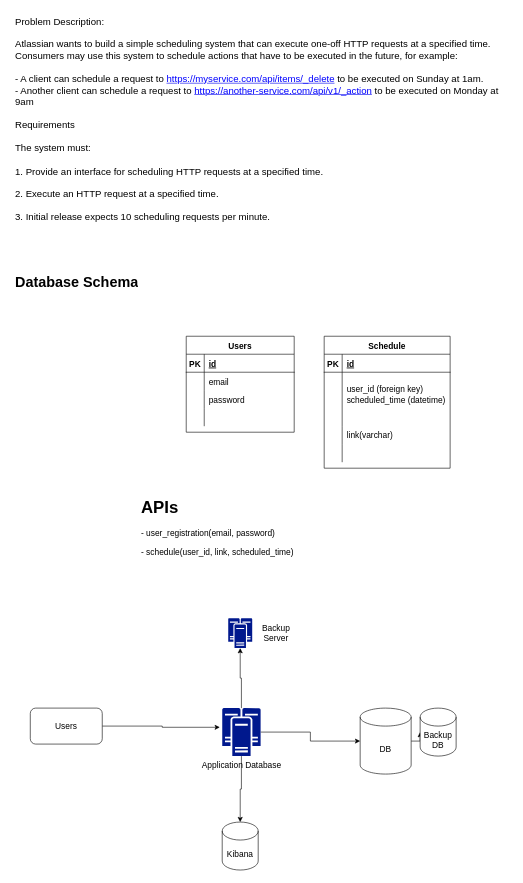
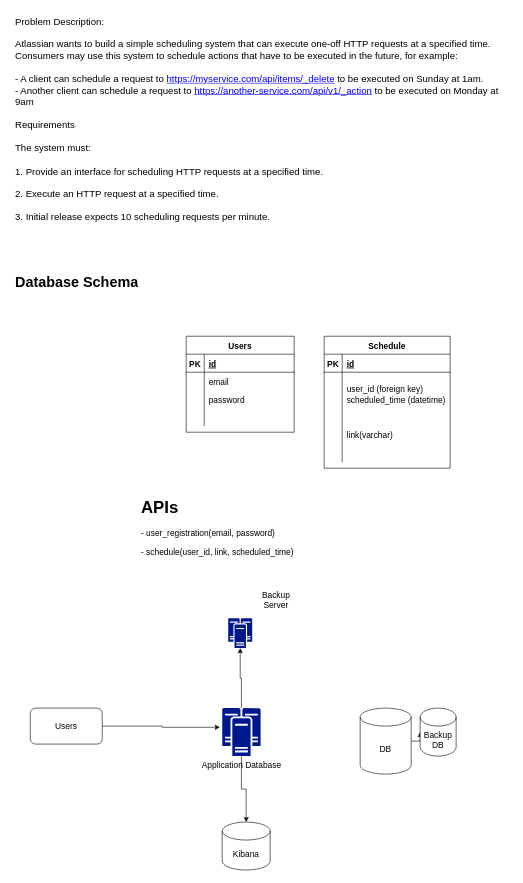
(276, 633) -> (276, 600)
(311, 736) -> none
(240, 846) -> (246, 846)
